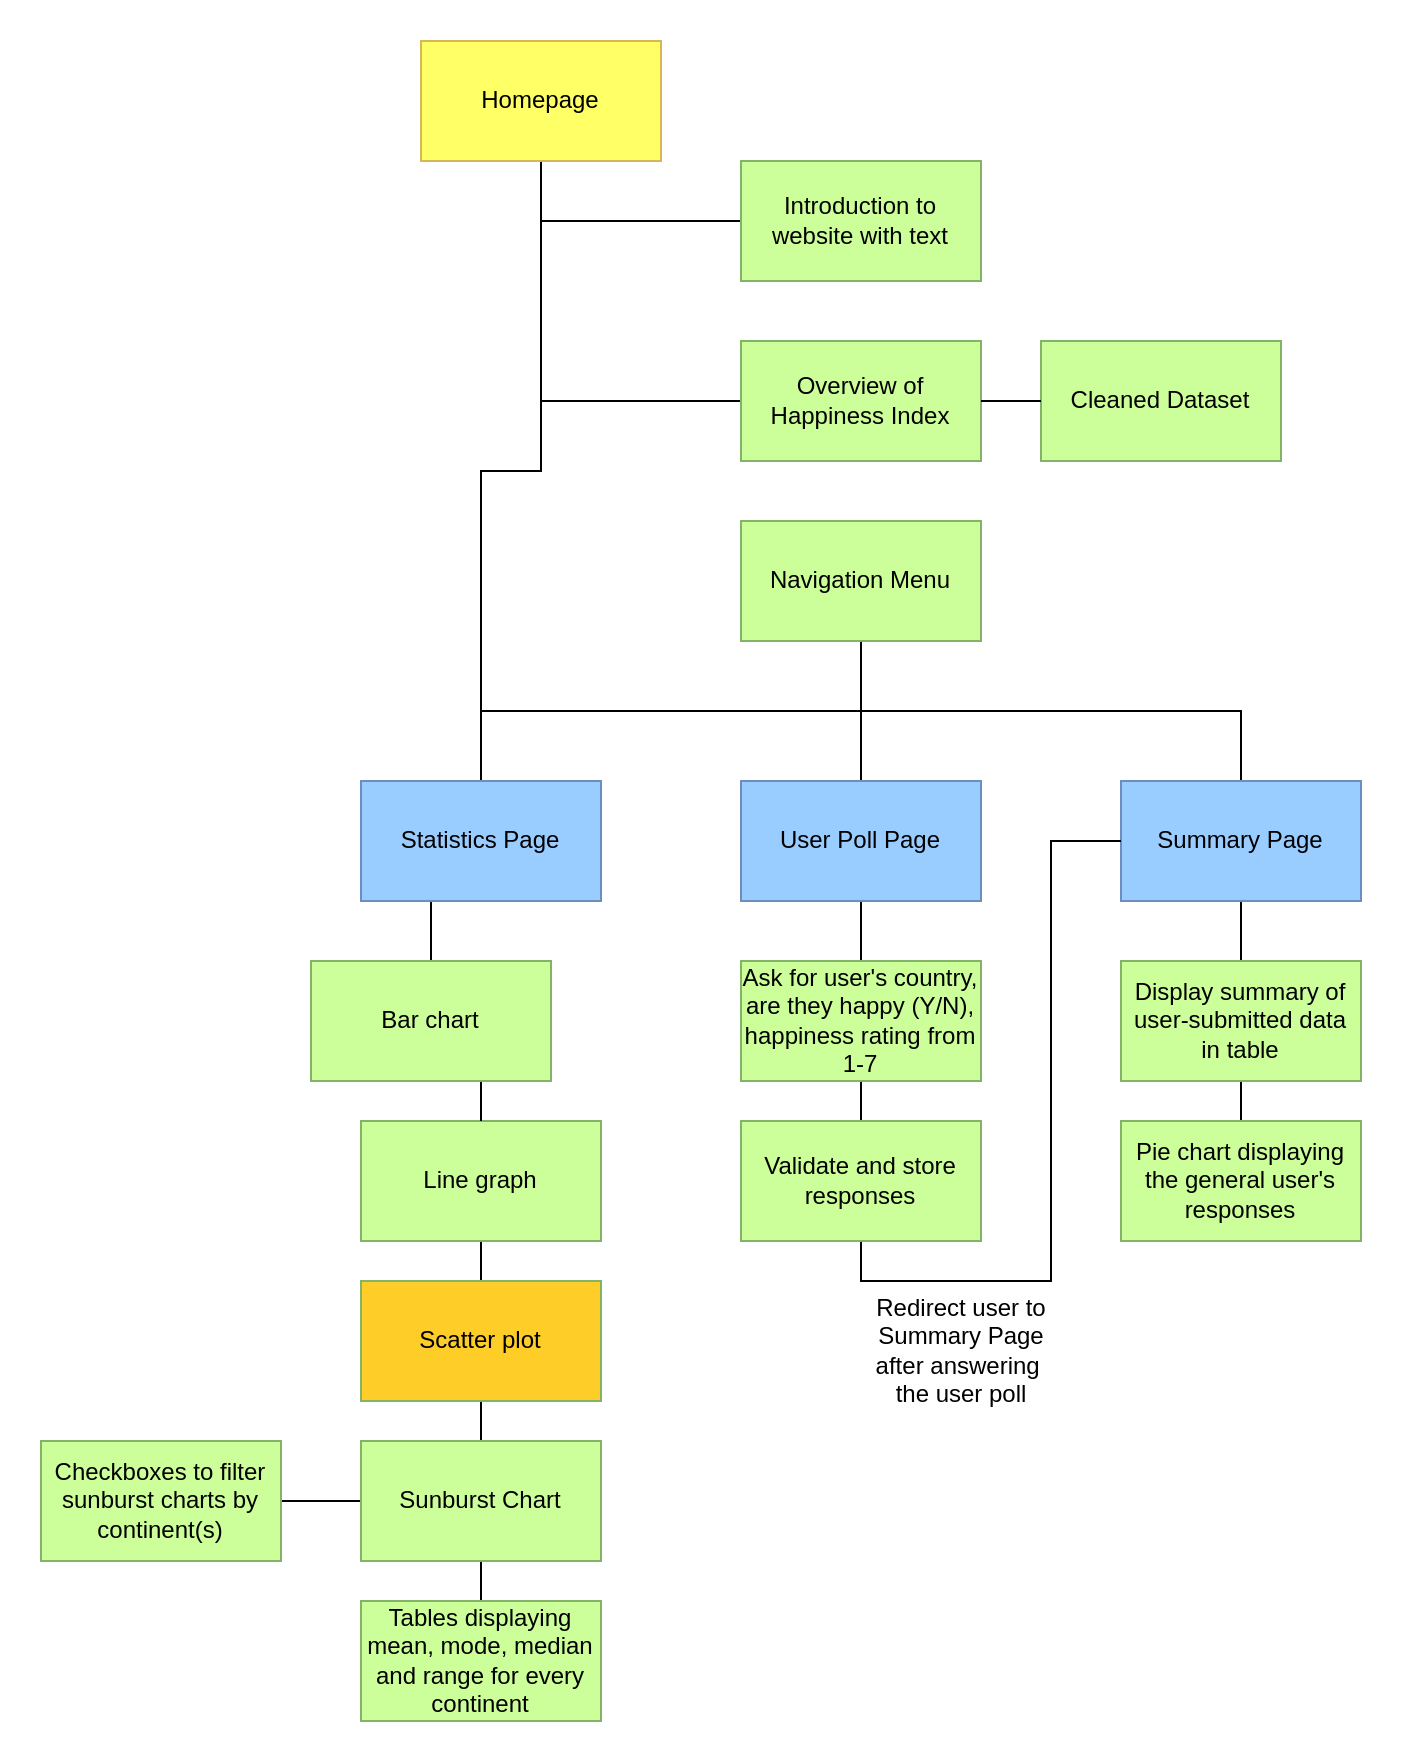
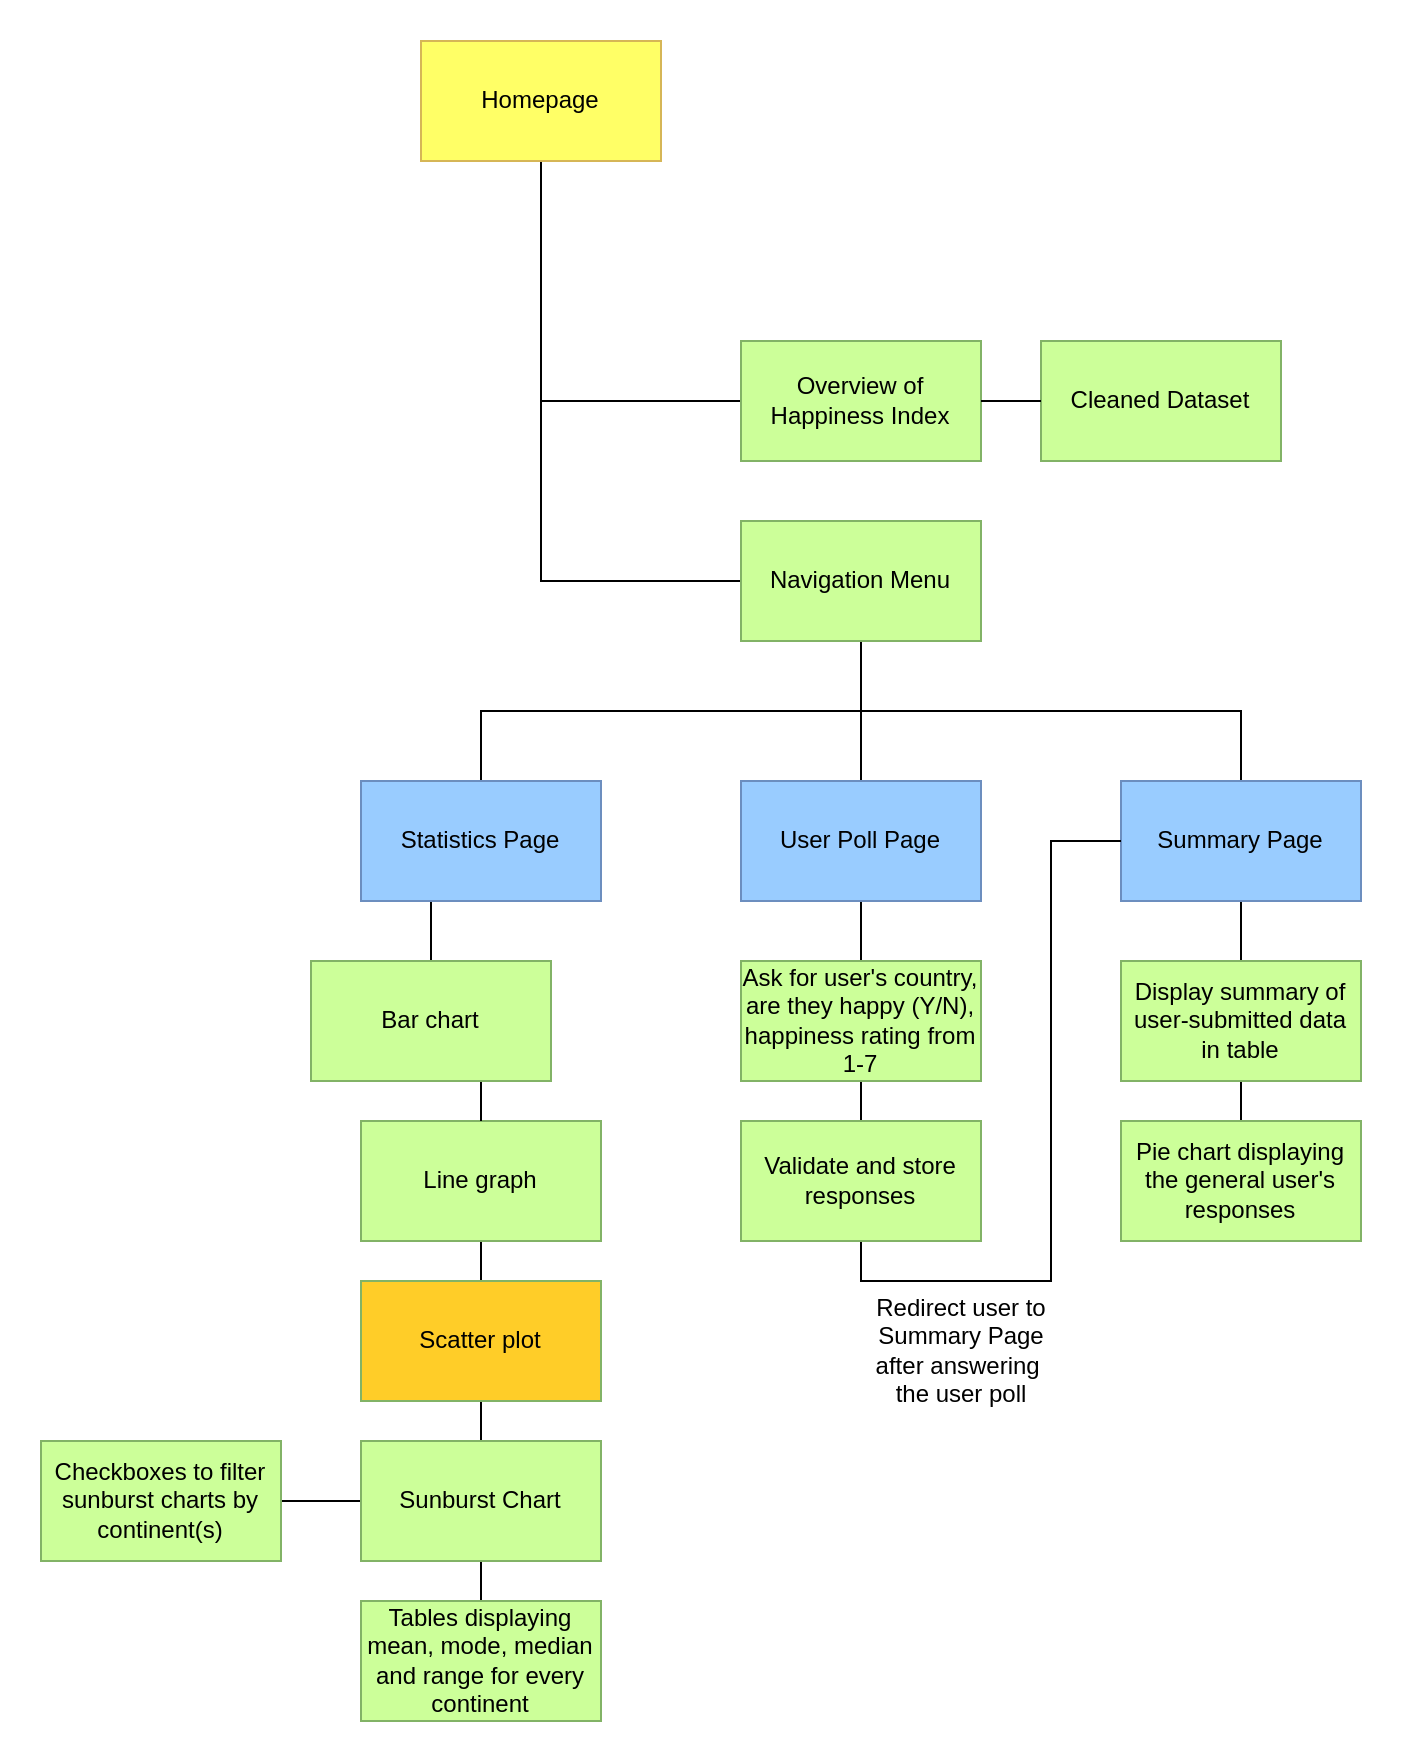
(643, 221) -> none
(861, 221) -> none
(481, 557) -> (584, 581)
